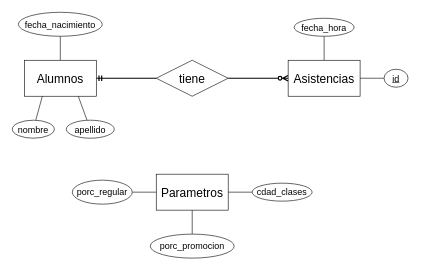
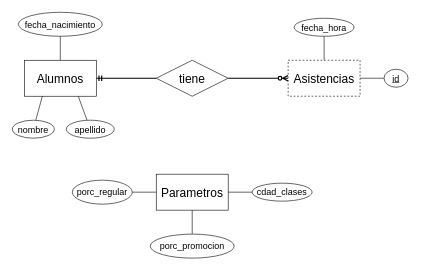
(324, 78) -> (324, 78)
